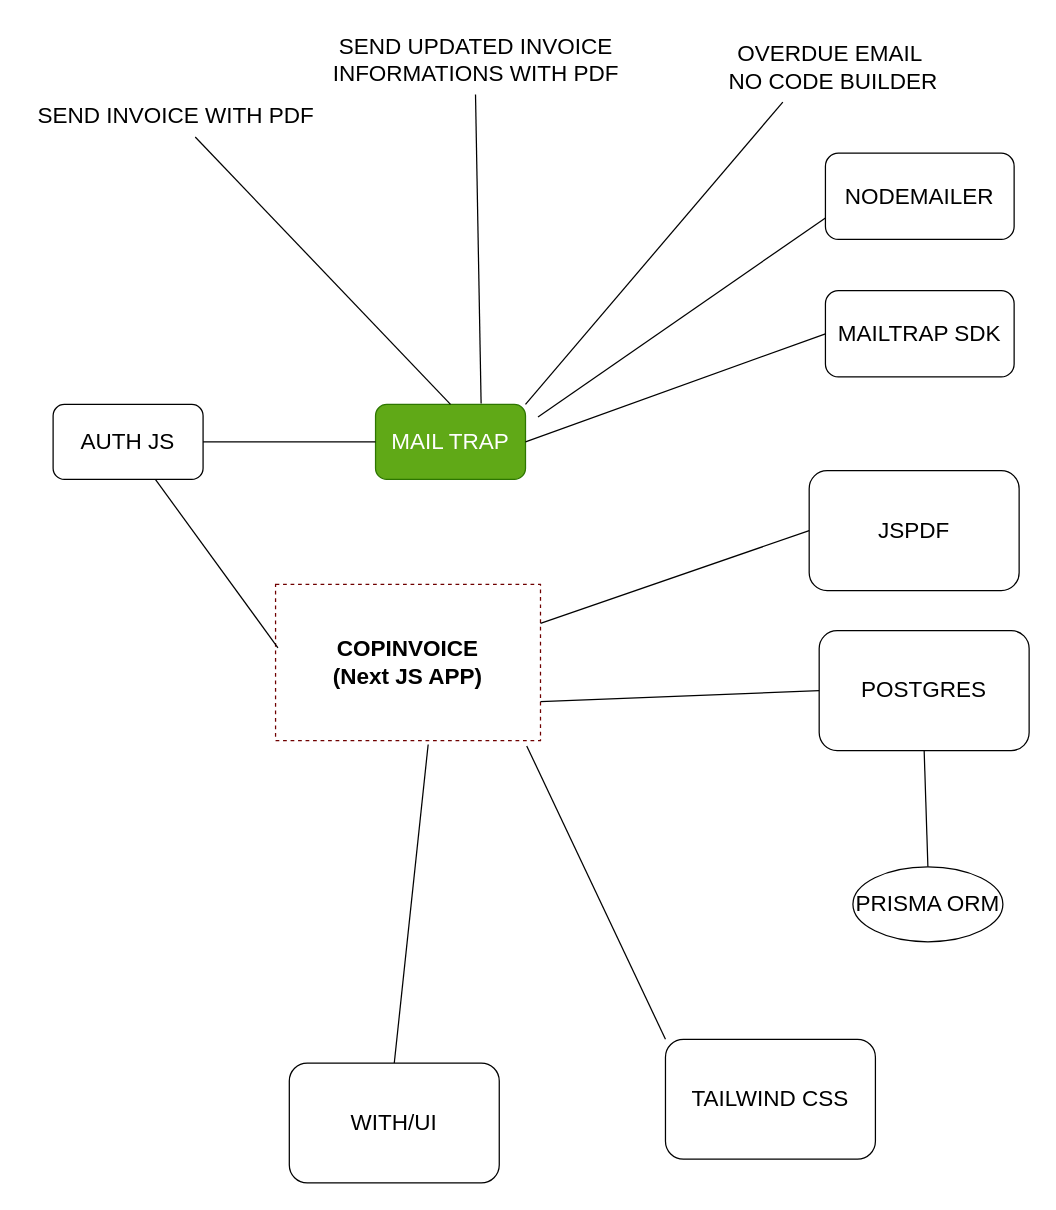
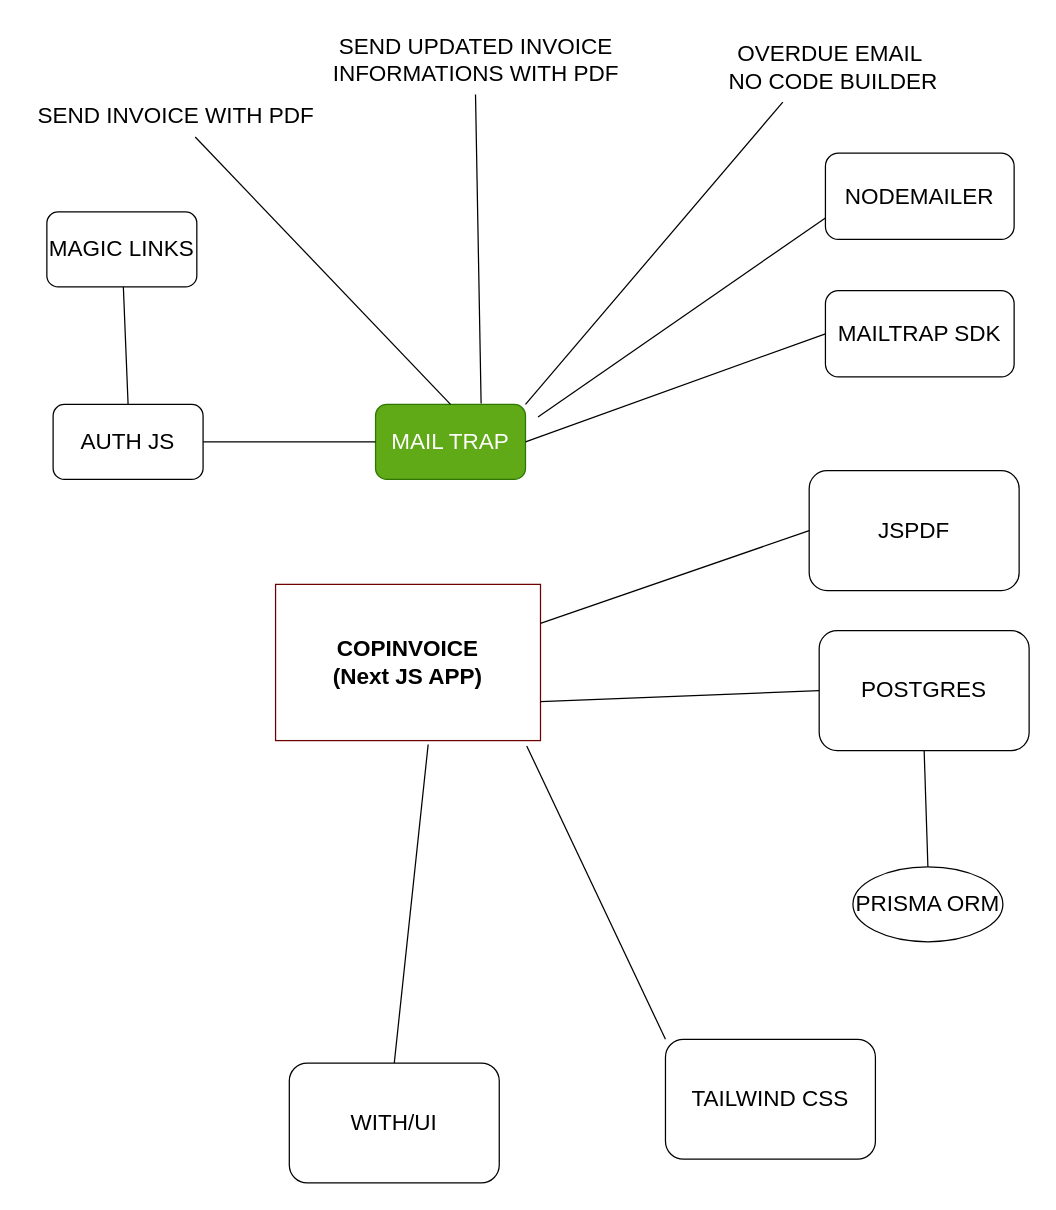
none -> (122, 249)
none -> (126, 346)
(217, 564) -> none
(408, 663) -> (408, 663)
